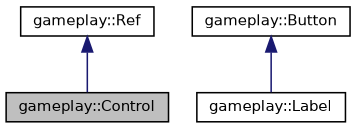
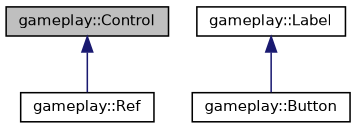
(87, 72) -> (87, 72)
(271, 72) -> (271, 72)
